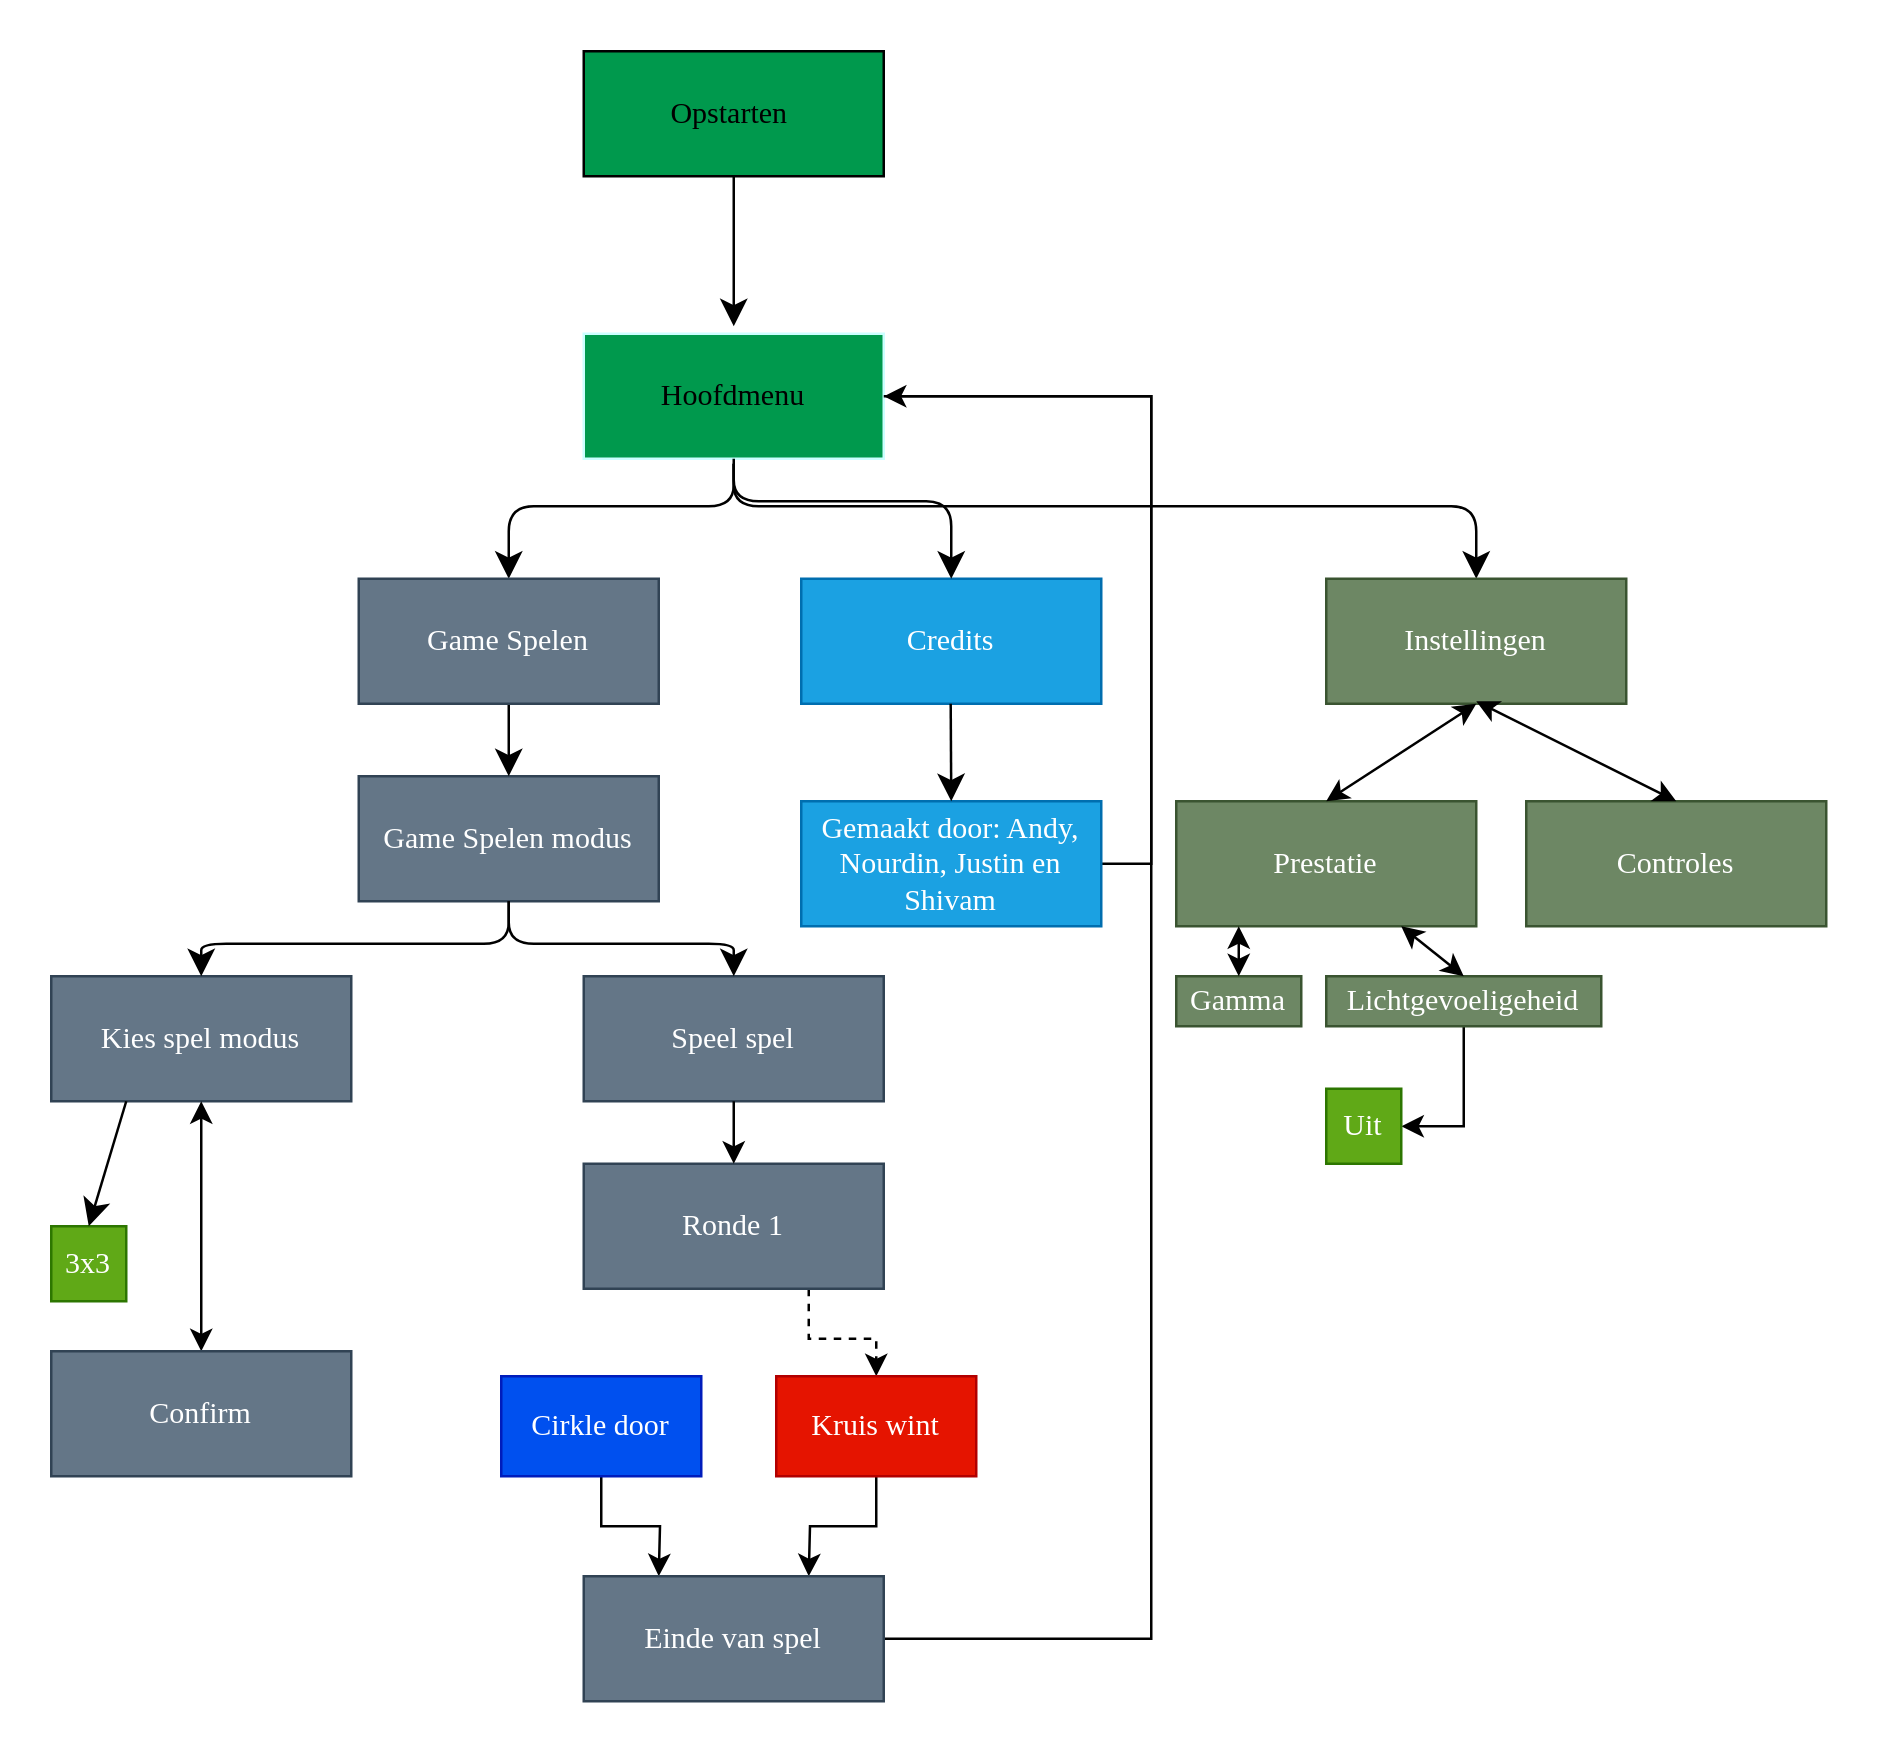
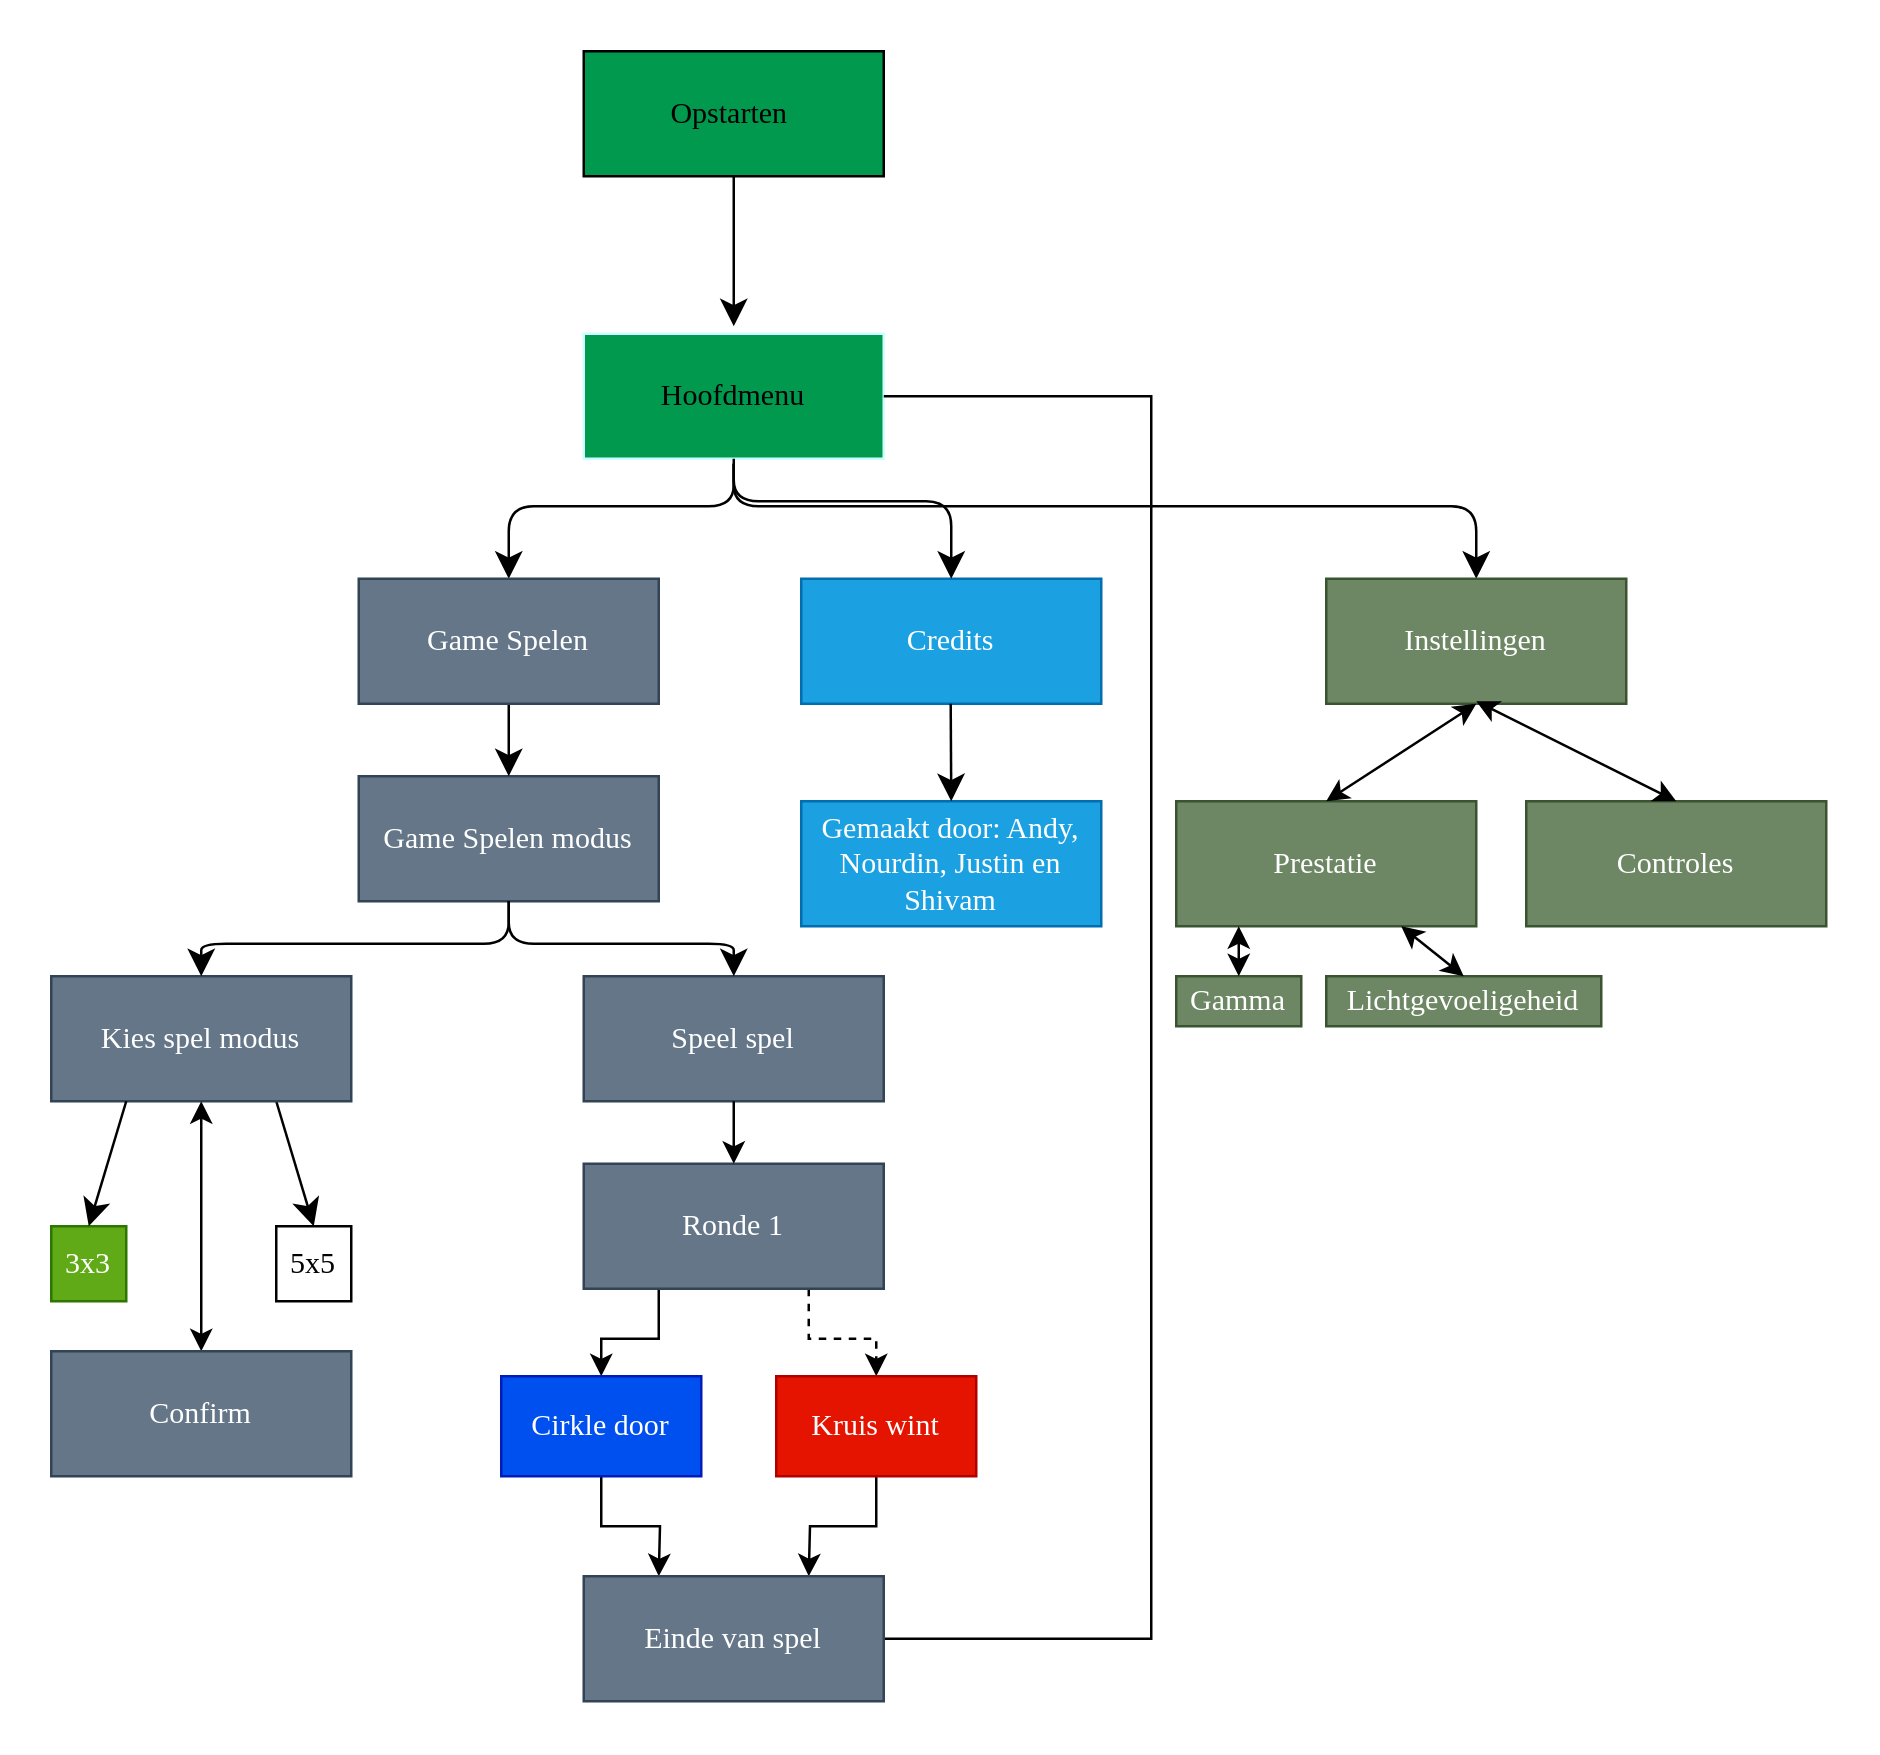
(1123, 864) -> none
(1464, 1099) -> none
(1364, 1126) -> none
none -> (292, 1154)
none -> (314, 1264)
none -> (645, 1339)
